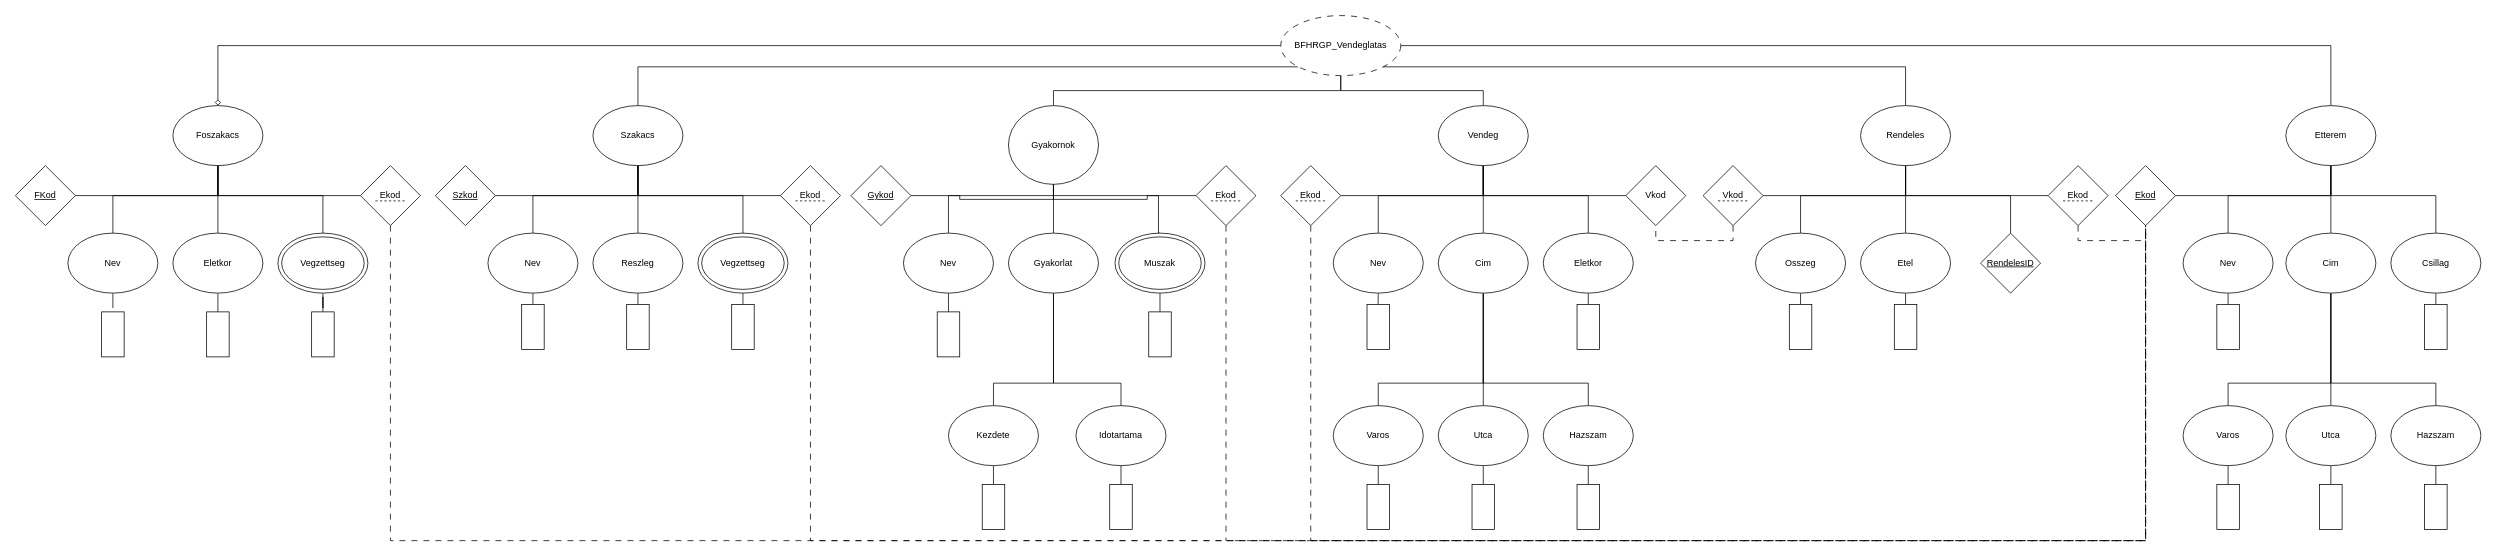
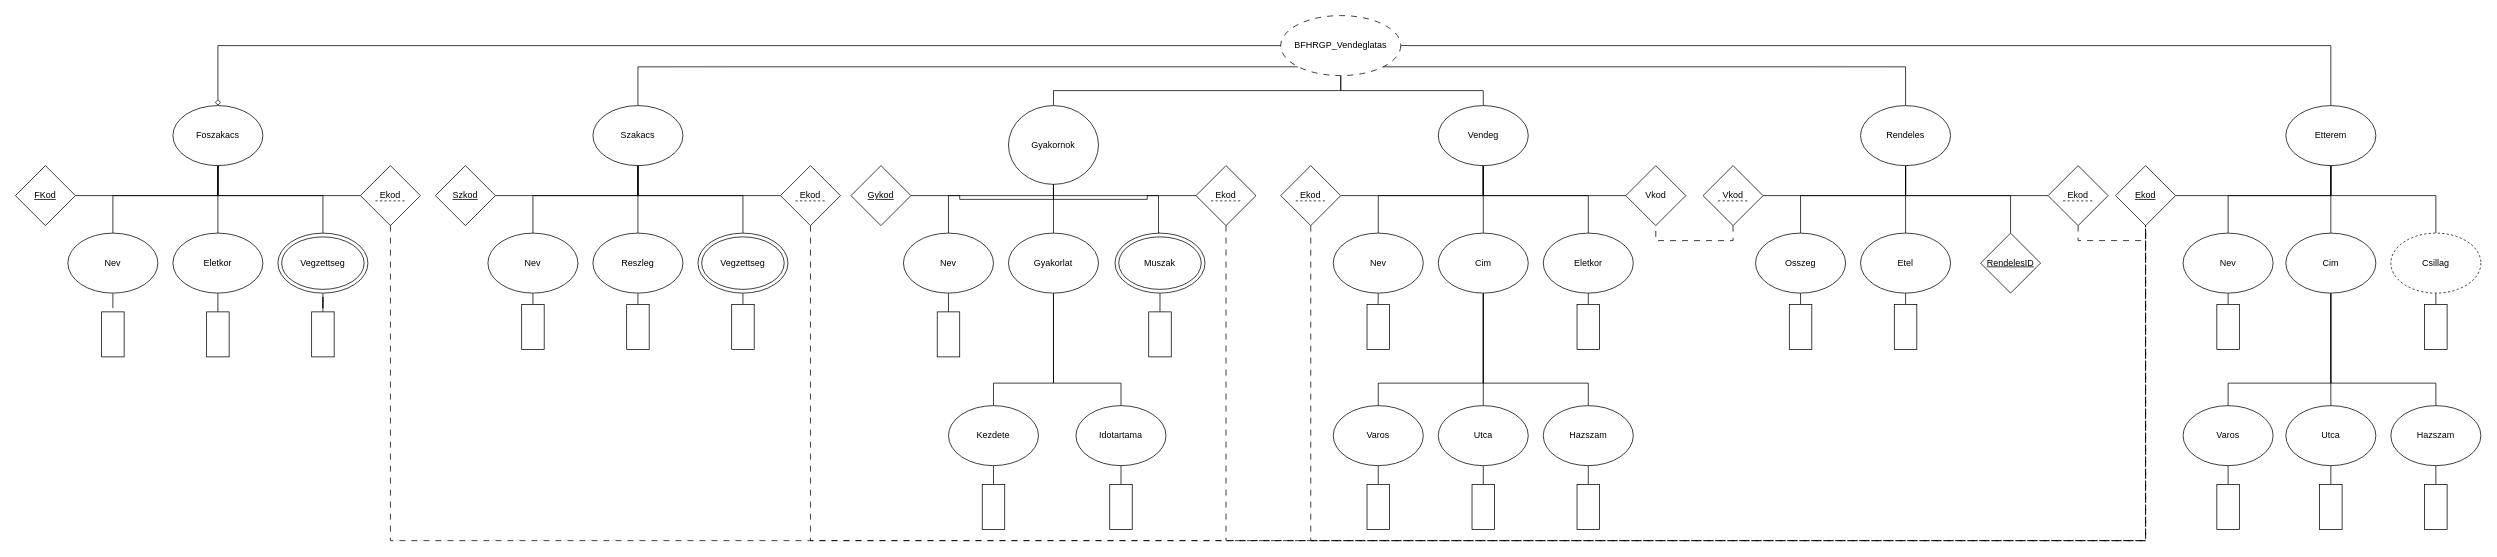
(2436, 263) -> (2436, 263)
